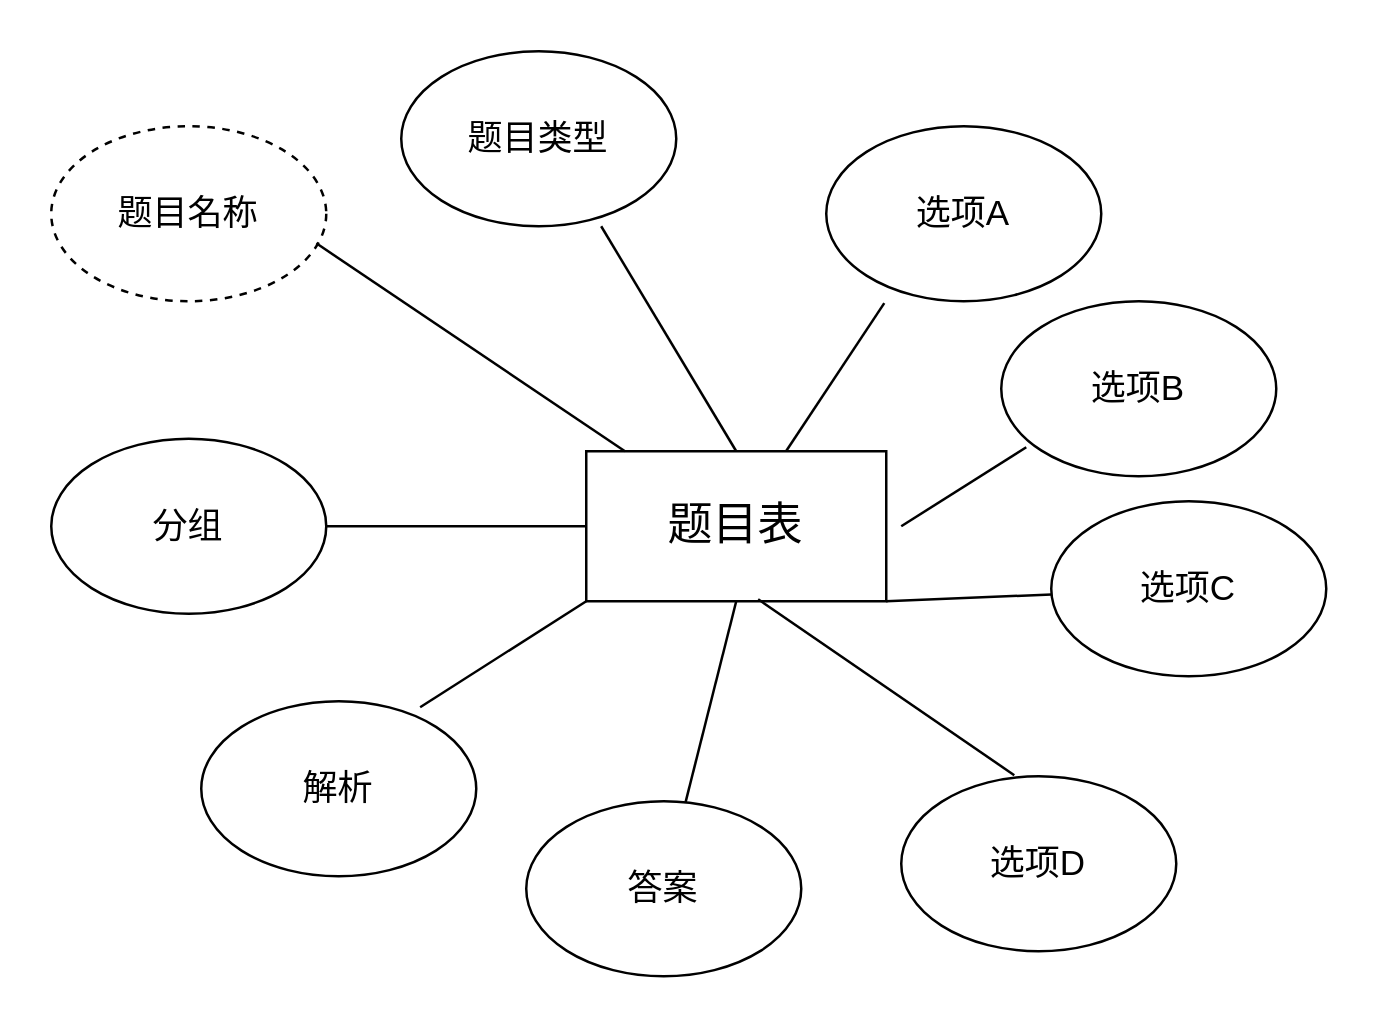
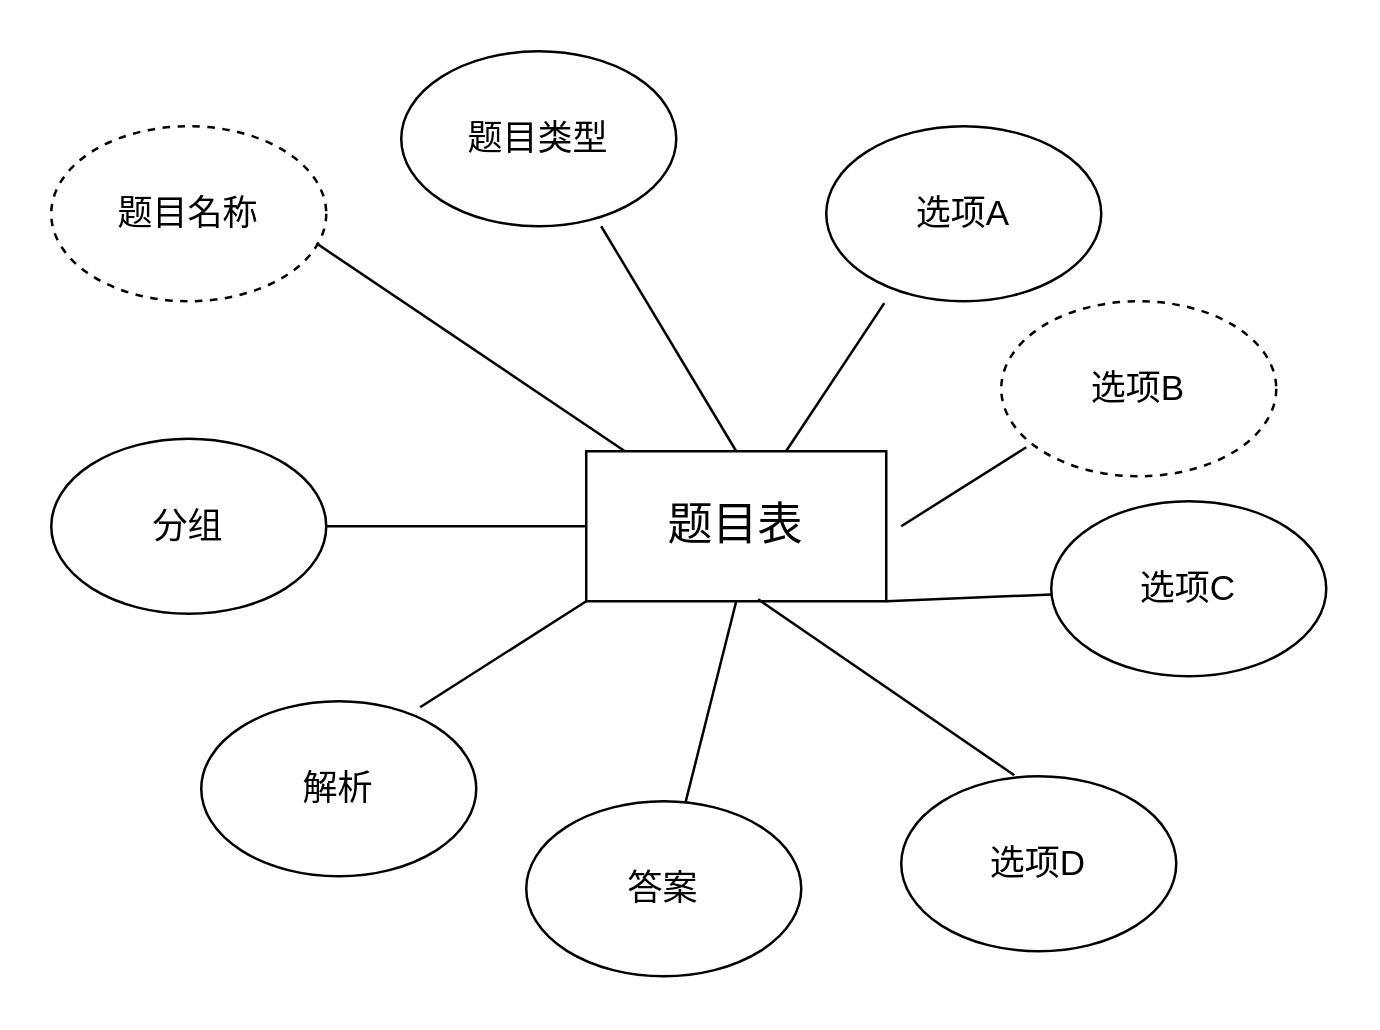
(1139, 389) -> (1139, 389)
